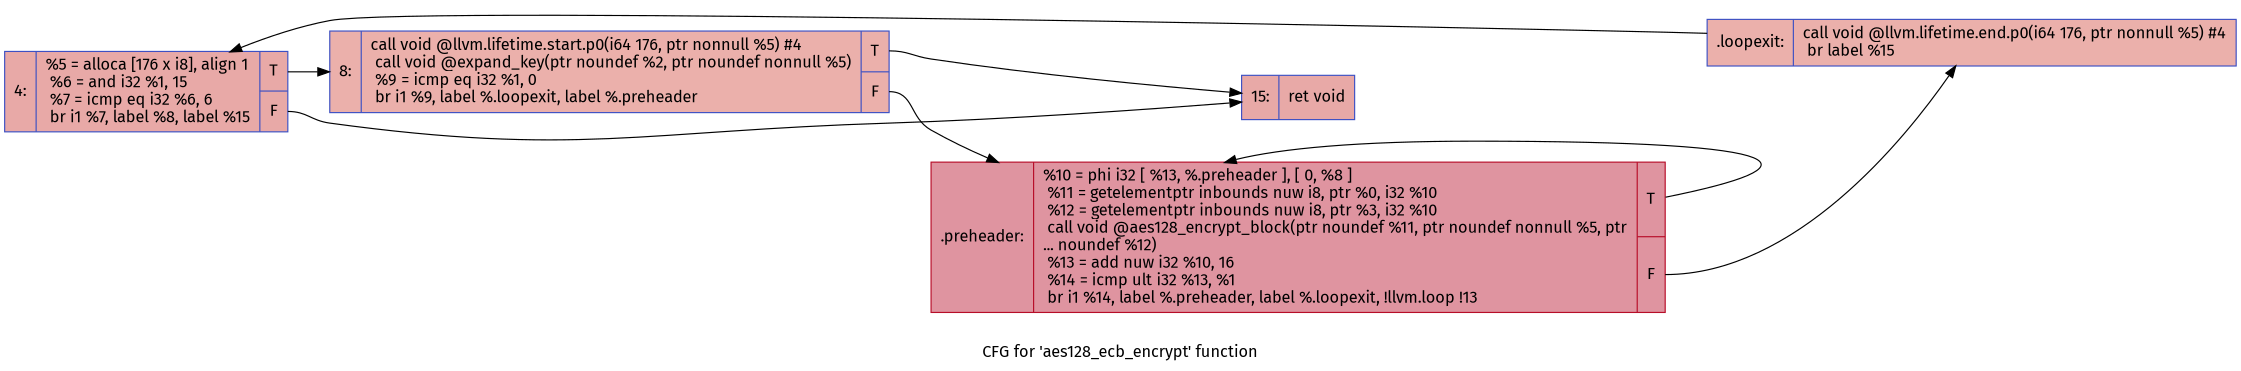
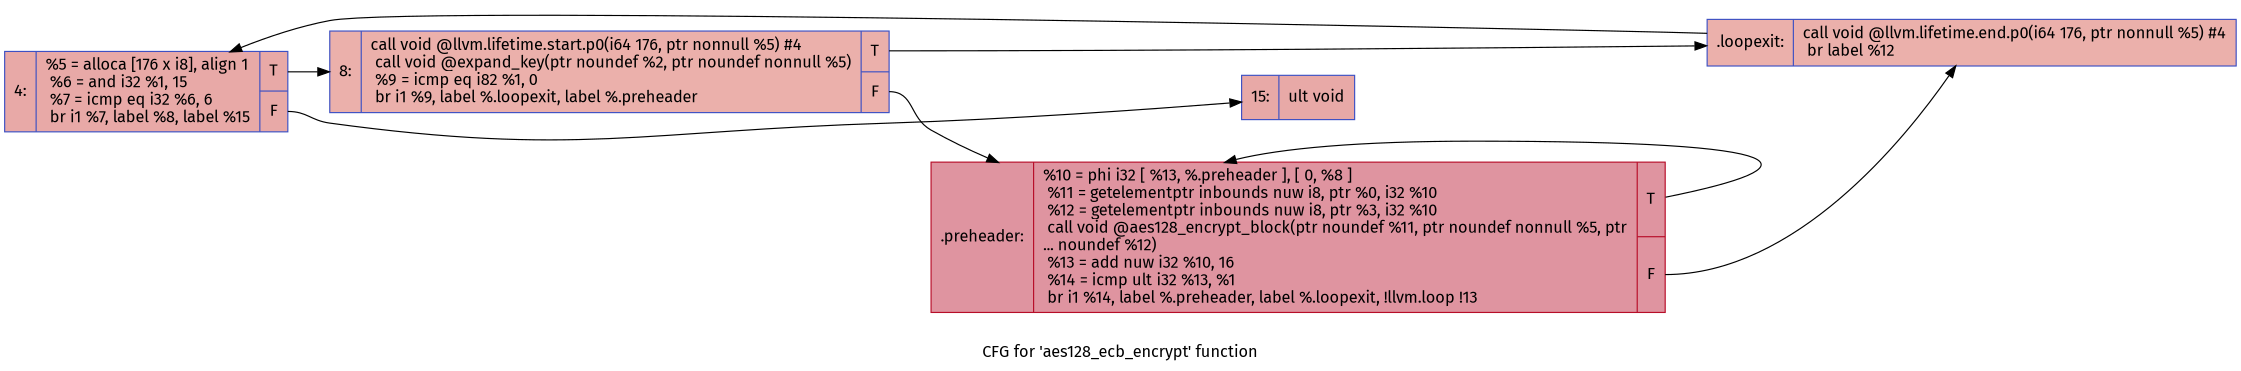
(1849, 51) -> (1849, 51)
(1059, 75) -> (1292, 49)
(454, 80) -> (454, 80)
(1317, 97) -> (1317, 97)
